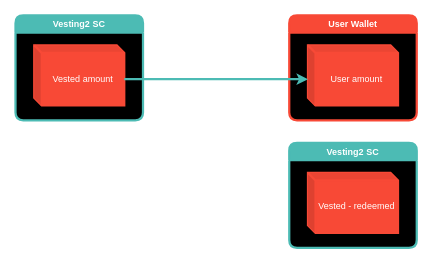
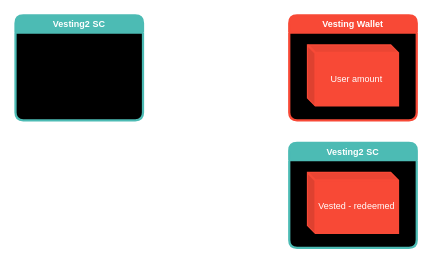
(353, 24) -> (353, 24)
(79, 75) -> none
(212, 79) -> none
